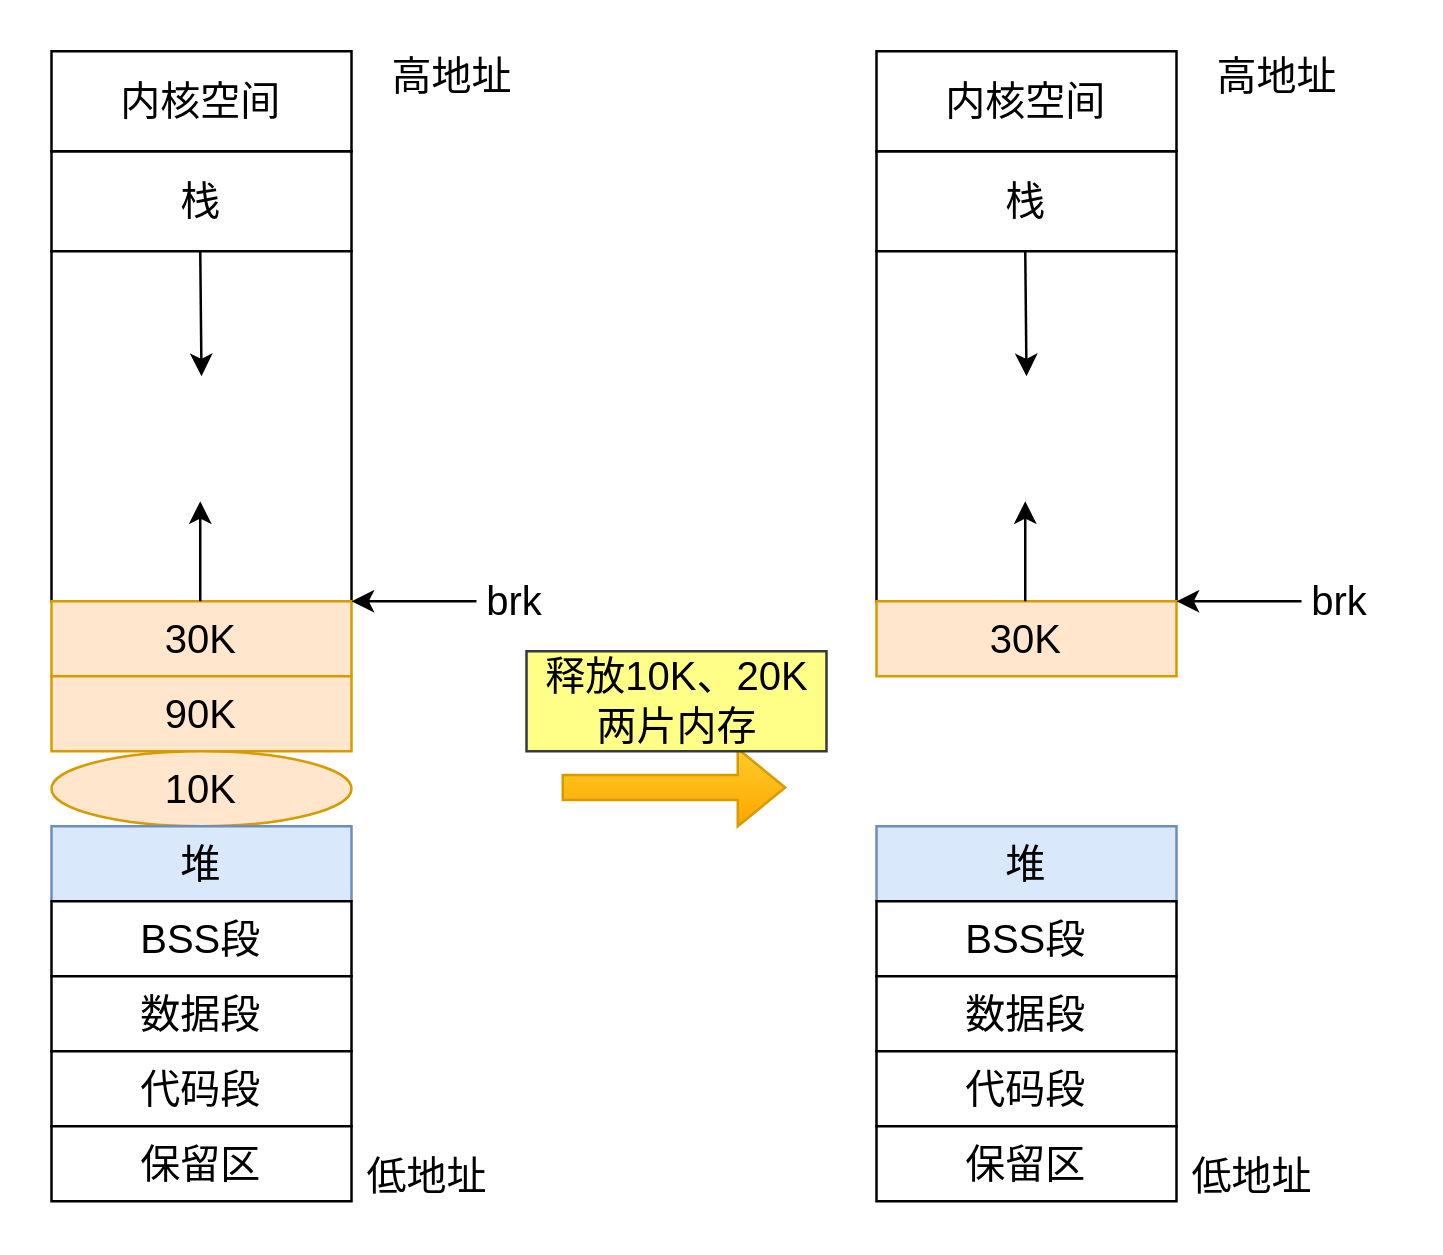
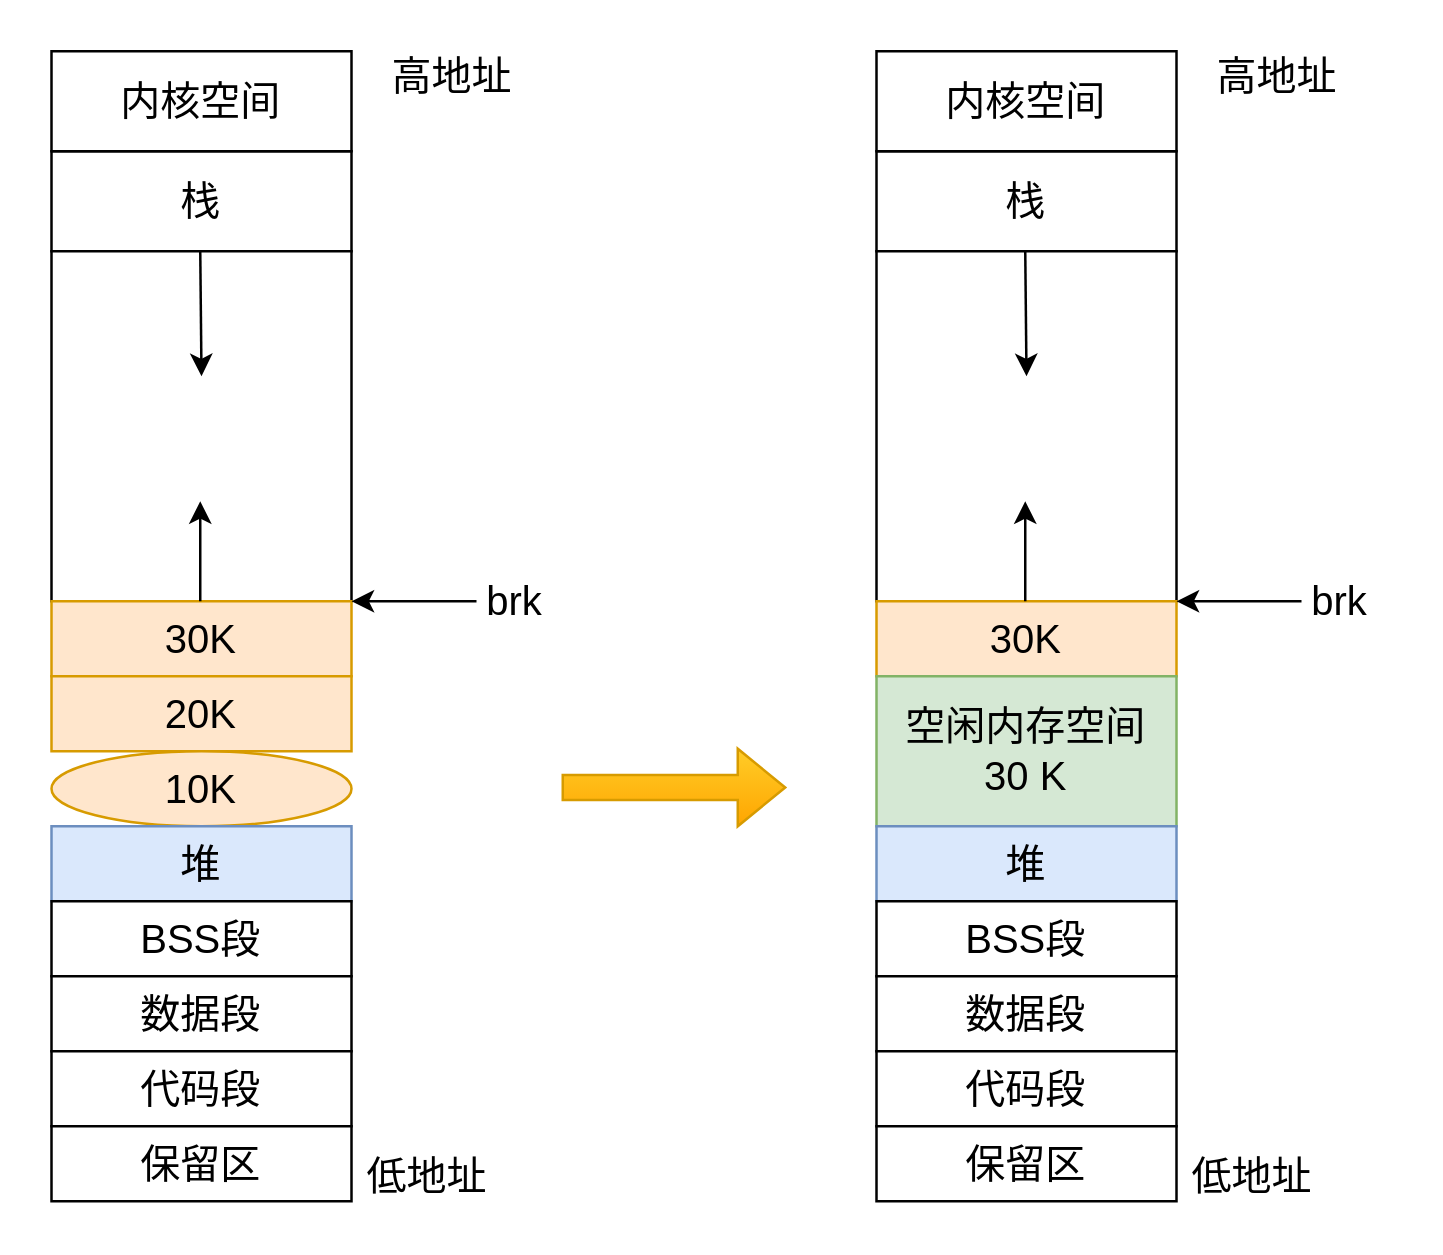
(676, 701) -> none
(201, 714) -> (201, 714)
none -> (1026, 751)
